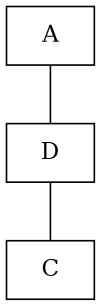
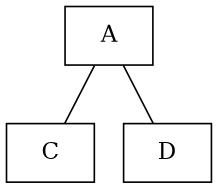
(50, 212) -> (80, 94)
